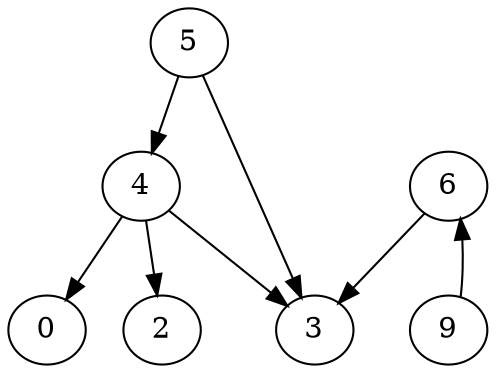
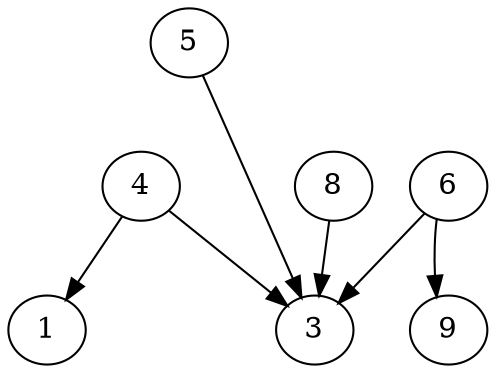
(169, 105) -> none
none -> (334, 186)
(463, 268) -> (435, 247)
(47, 330) -> (47, 330)
(162, 330) -> none
